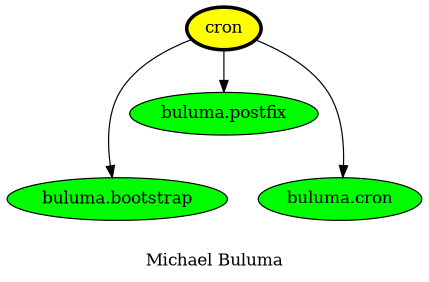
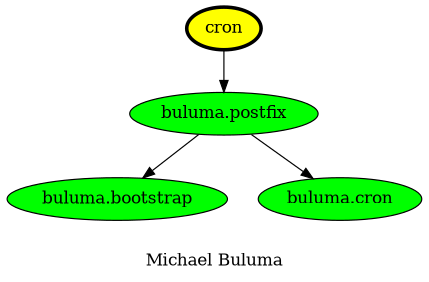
(124, 86) -> (175, 153)
(324, 86) -> (277, 153)
